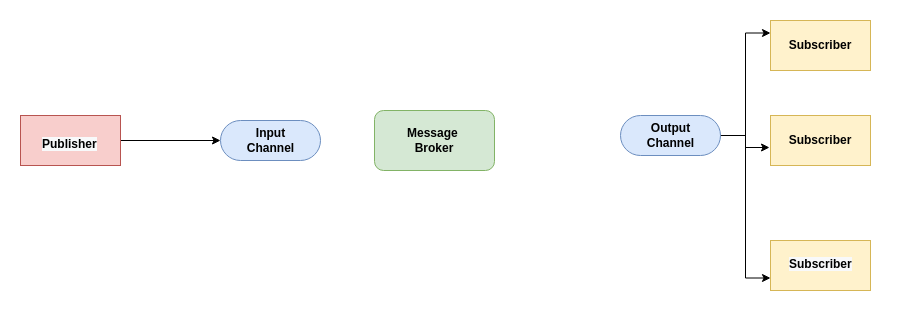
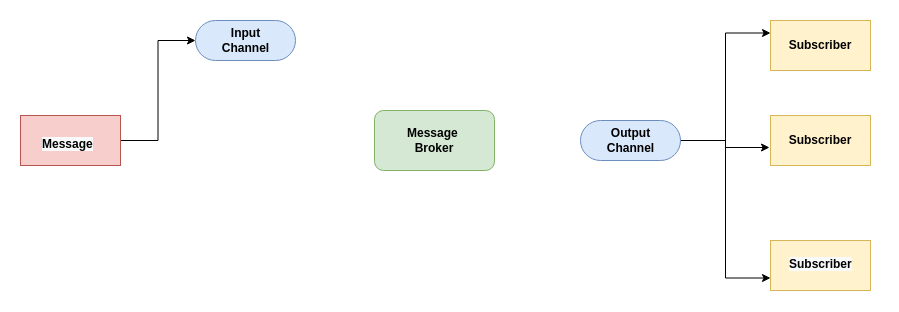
(671, 136) -> (631, 141)
(271, 141) -> (246, 41)
(70, 145) -> (66, 145)
